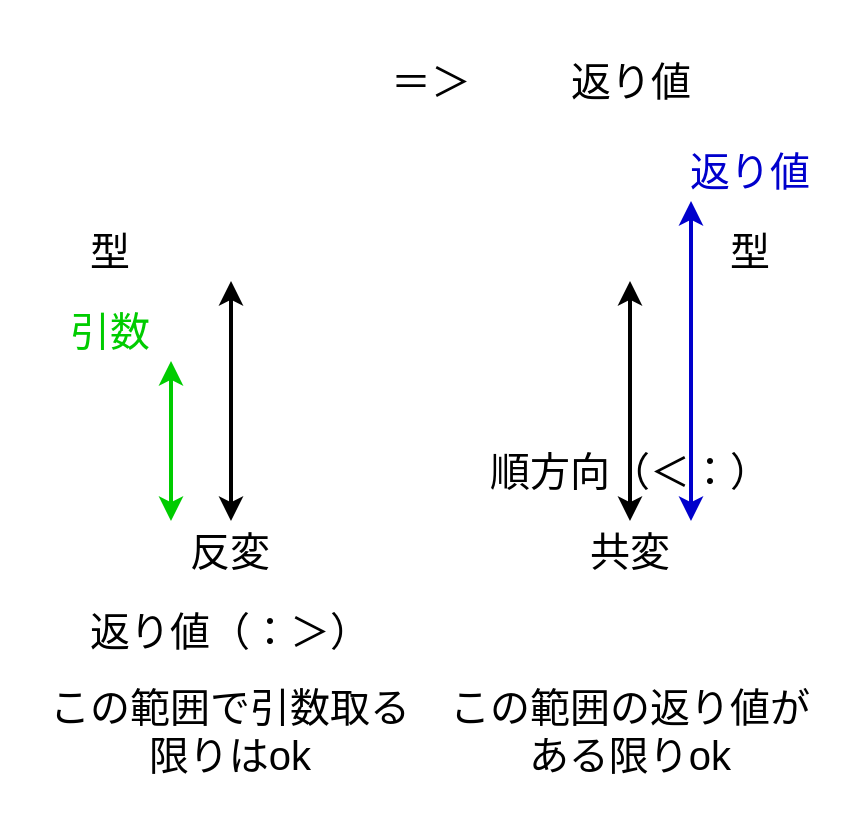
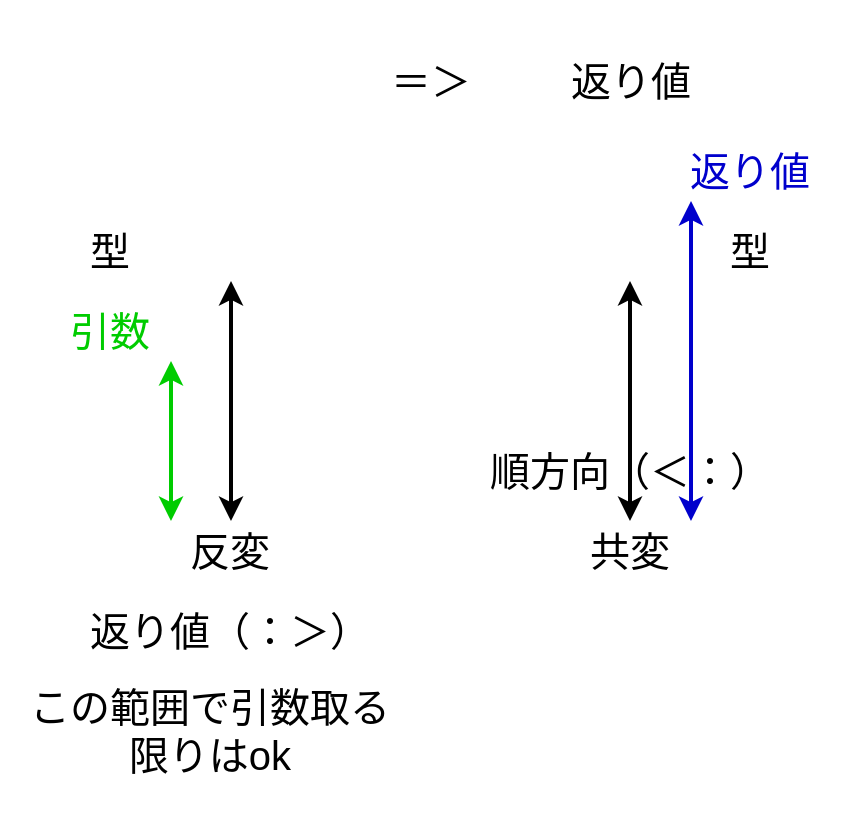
(231, 731) -> (211, 731)
(631, 731) -> none
